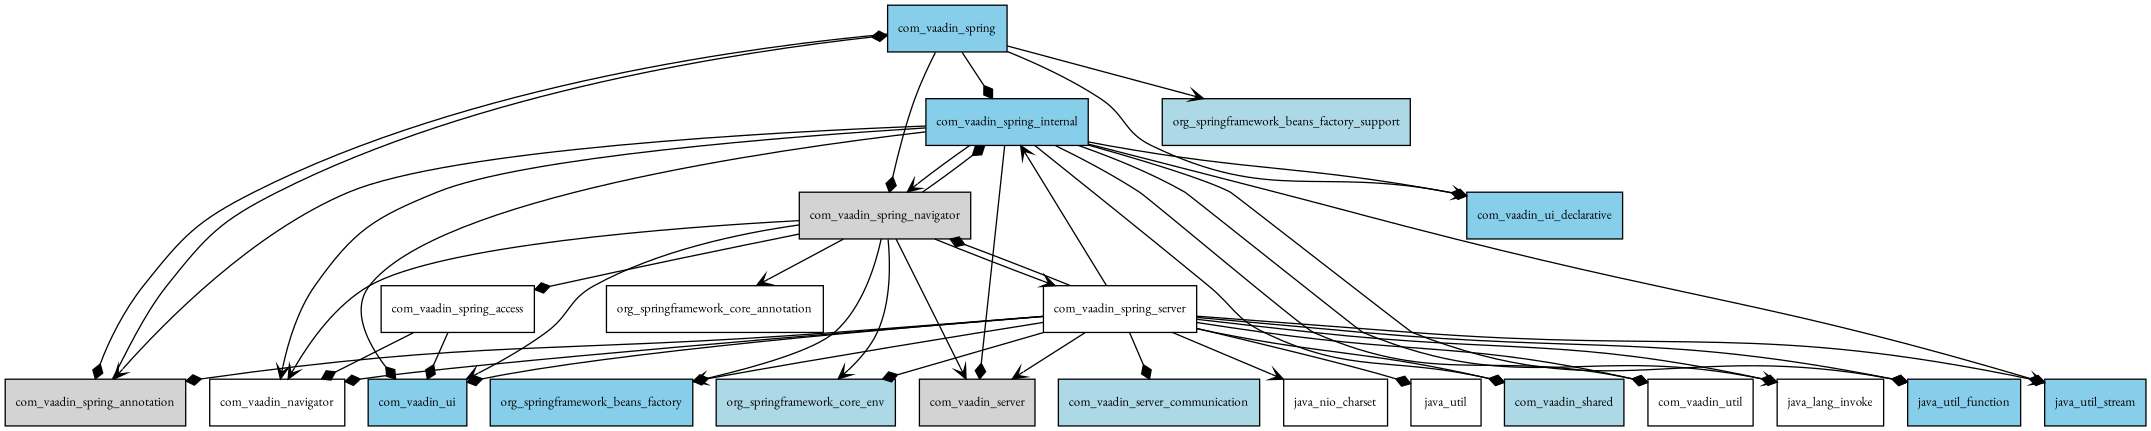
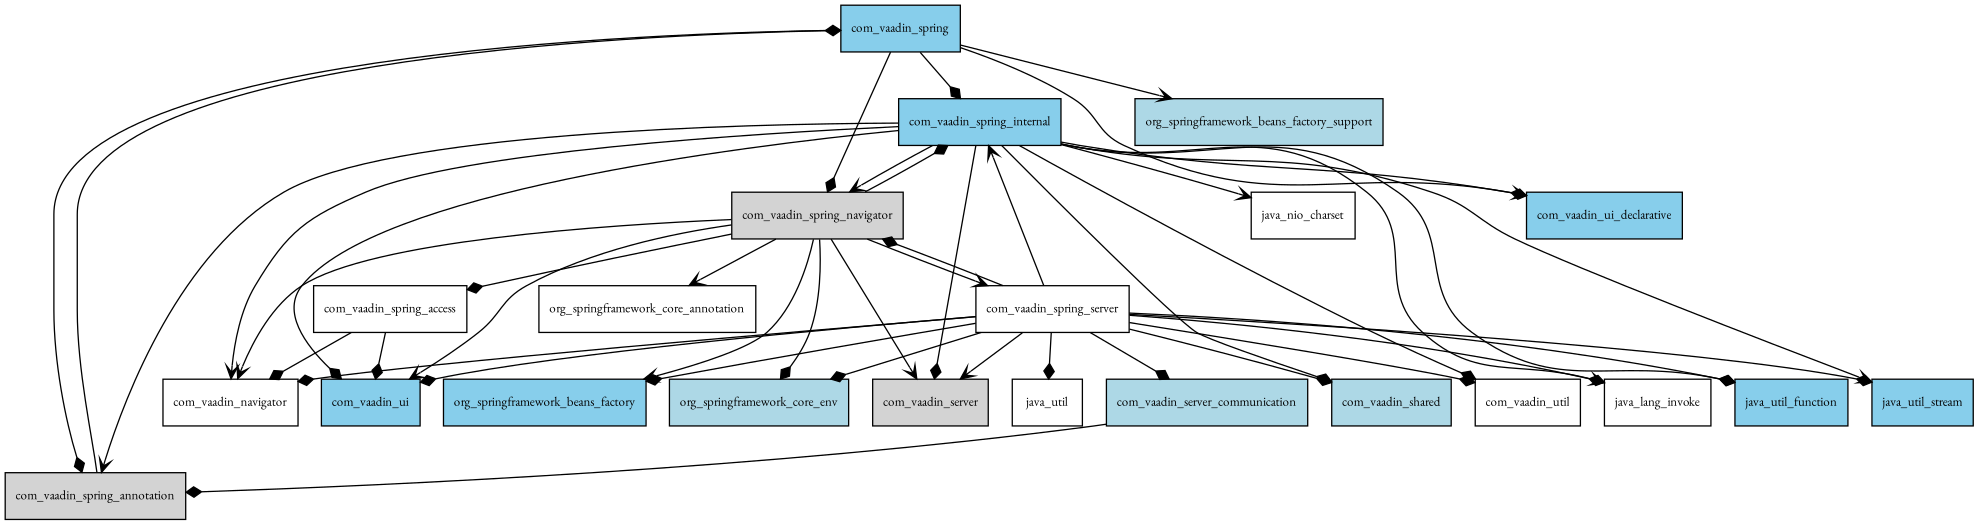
(885, 310) -> (817, 306)
(601, 345) -> (655, 468)
(1222, 353) -> (1150, 169)
